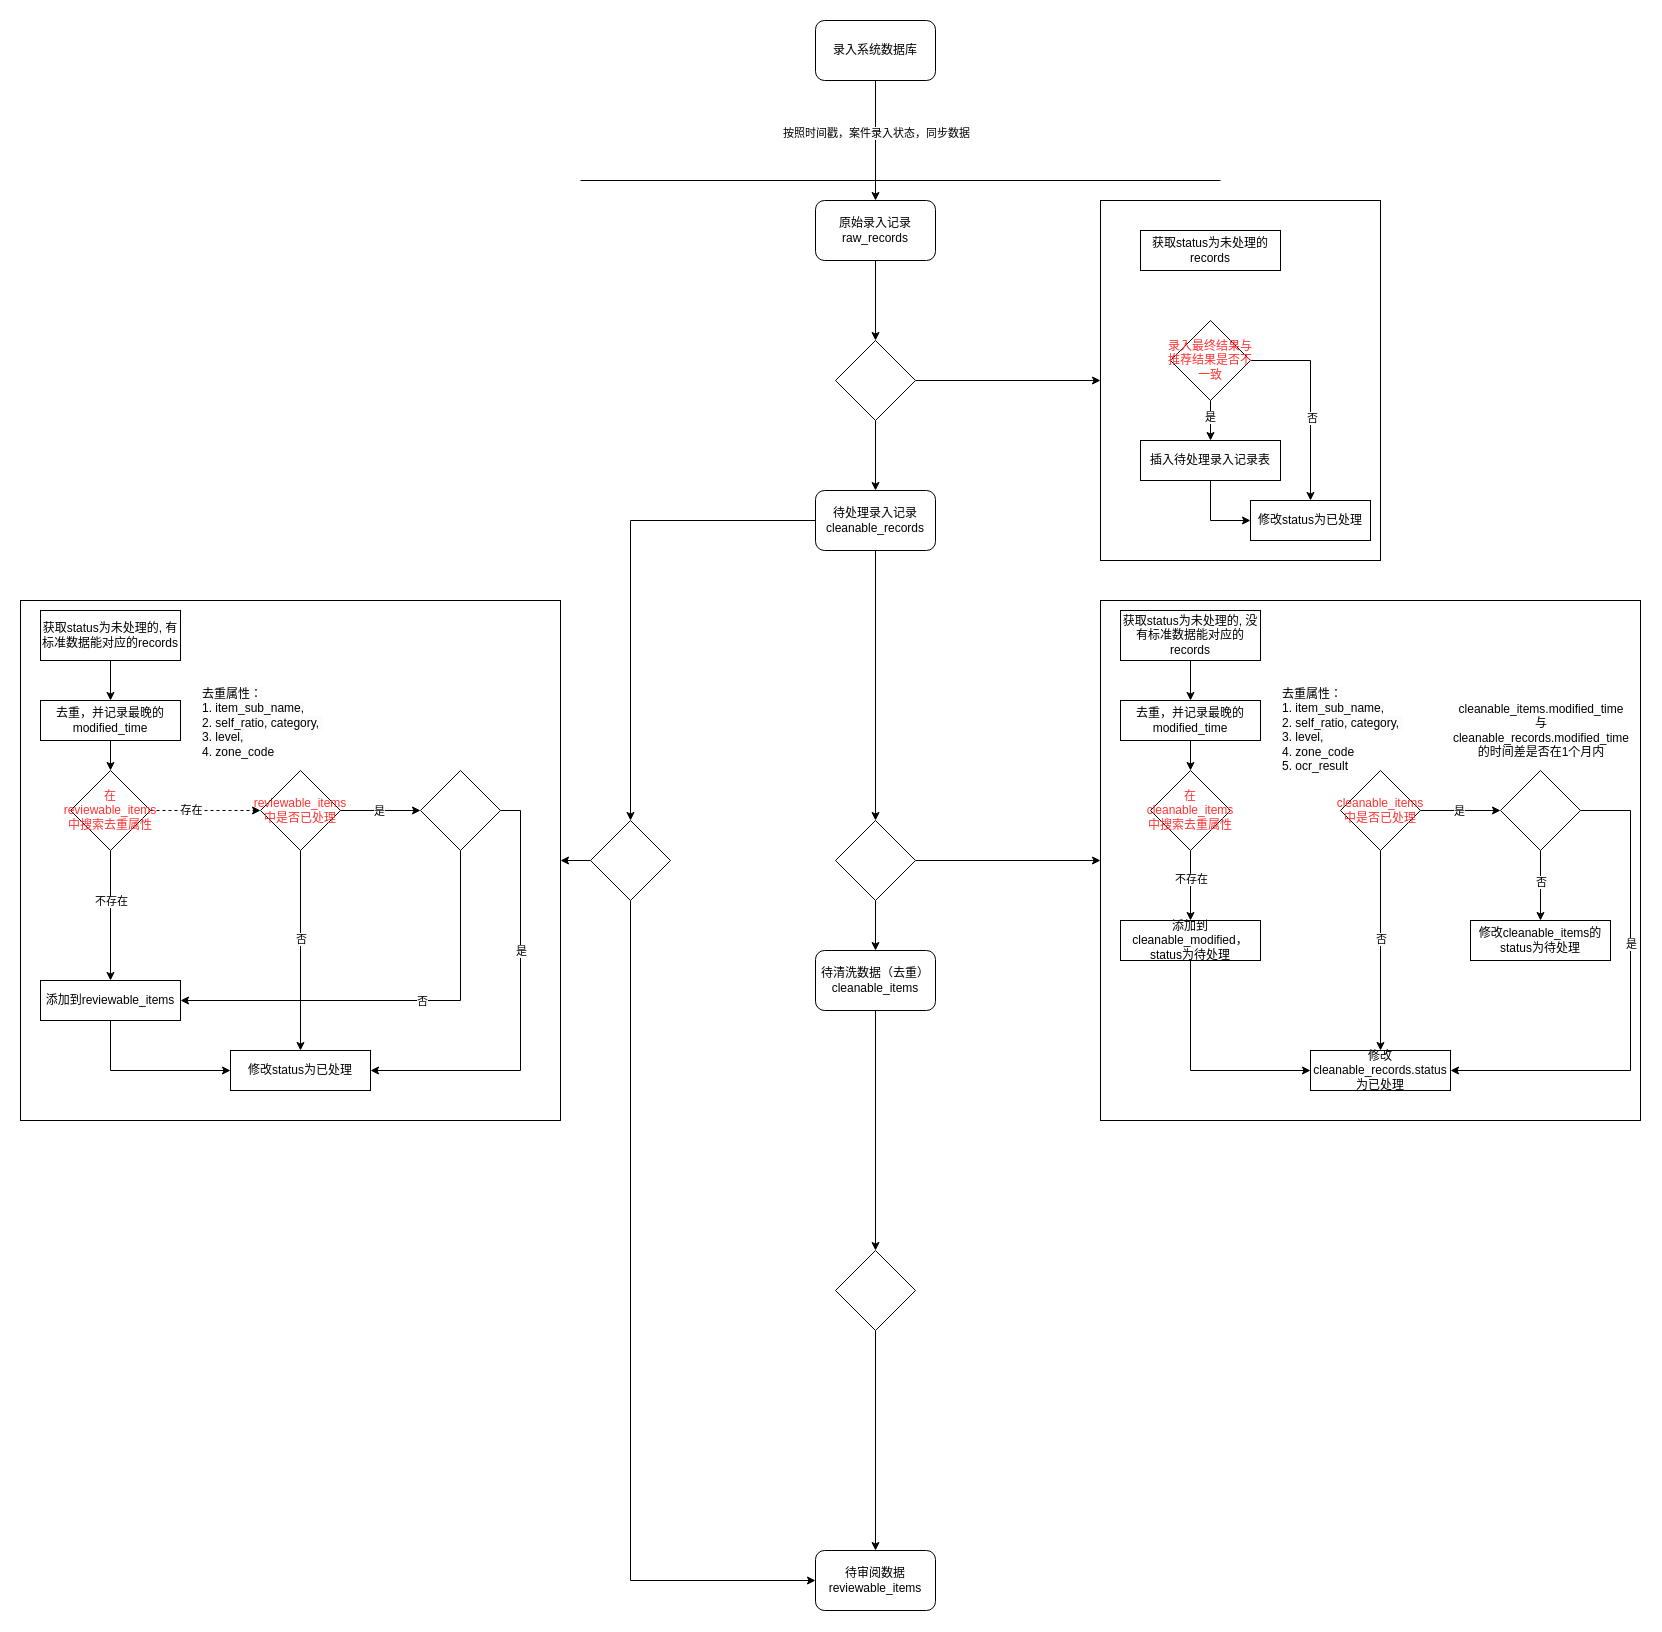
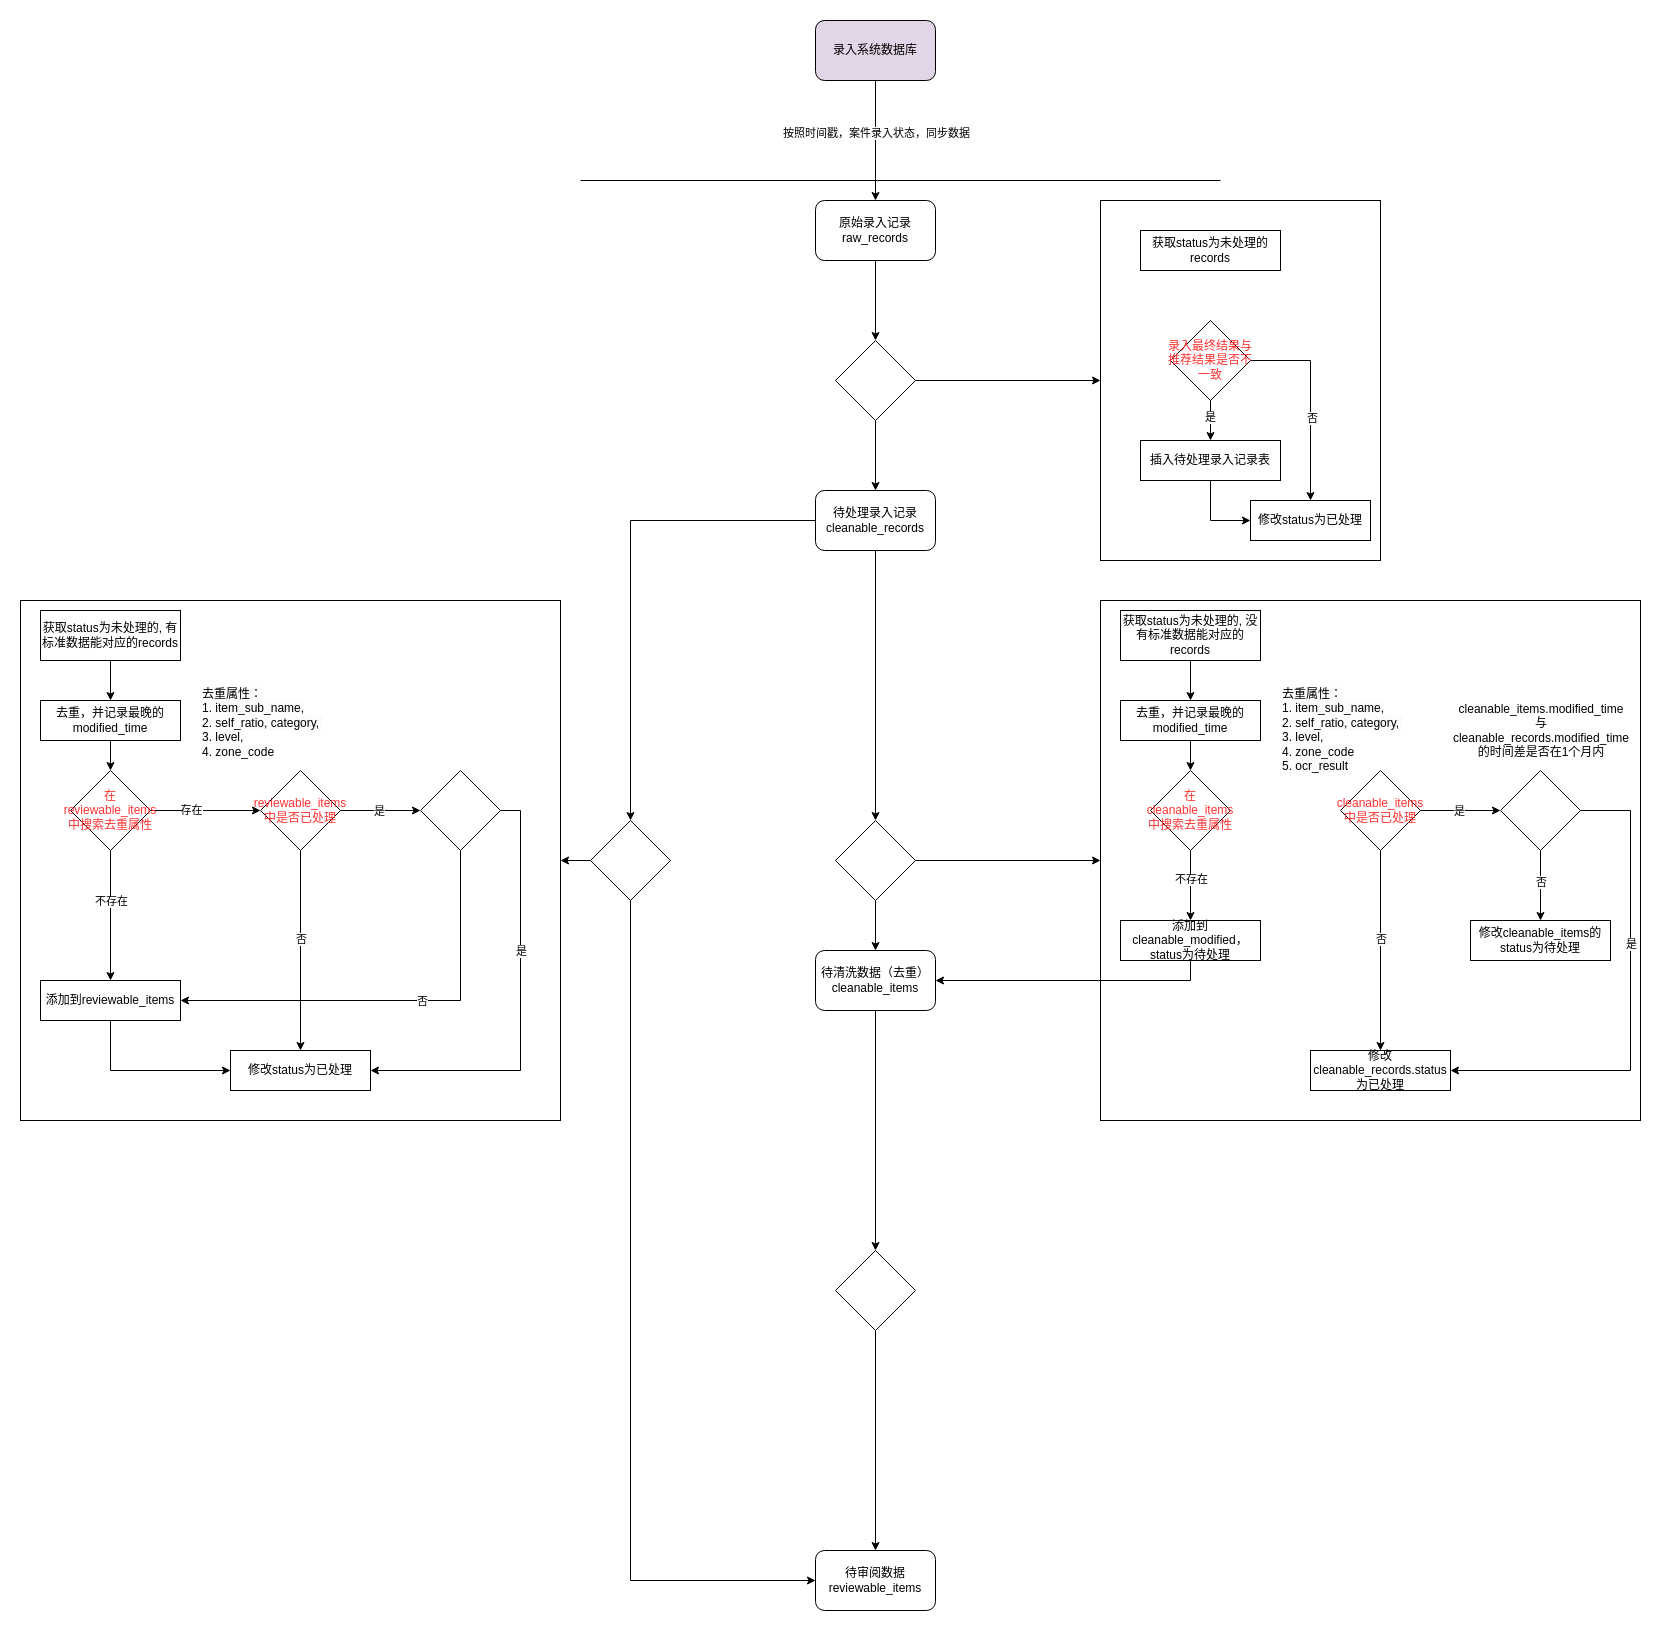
(876, 51) -> (876, 51)
(227, 811) -> (227, 811)
(1201, 1071) -> (1068, 981)
